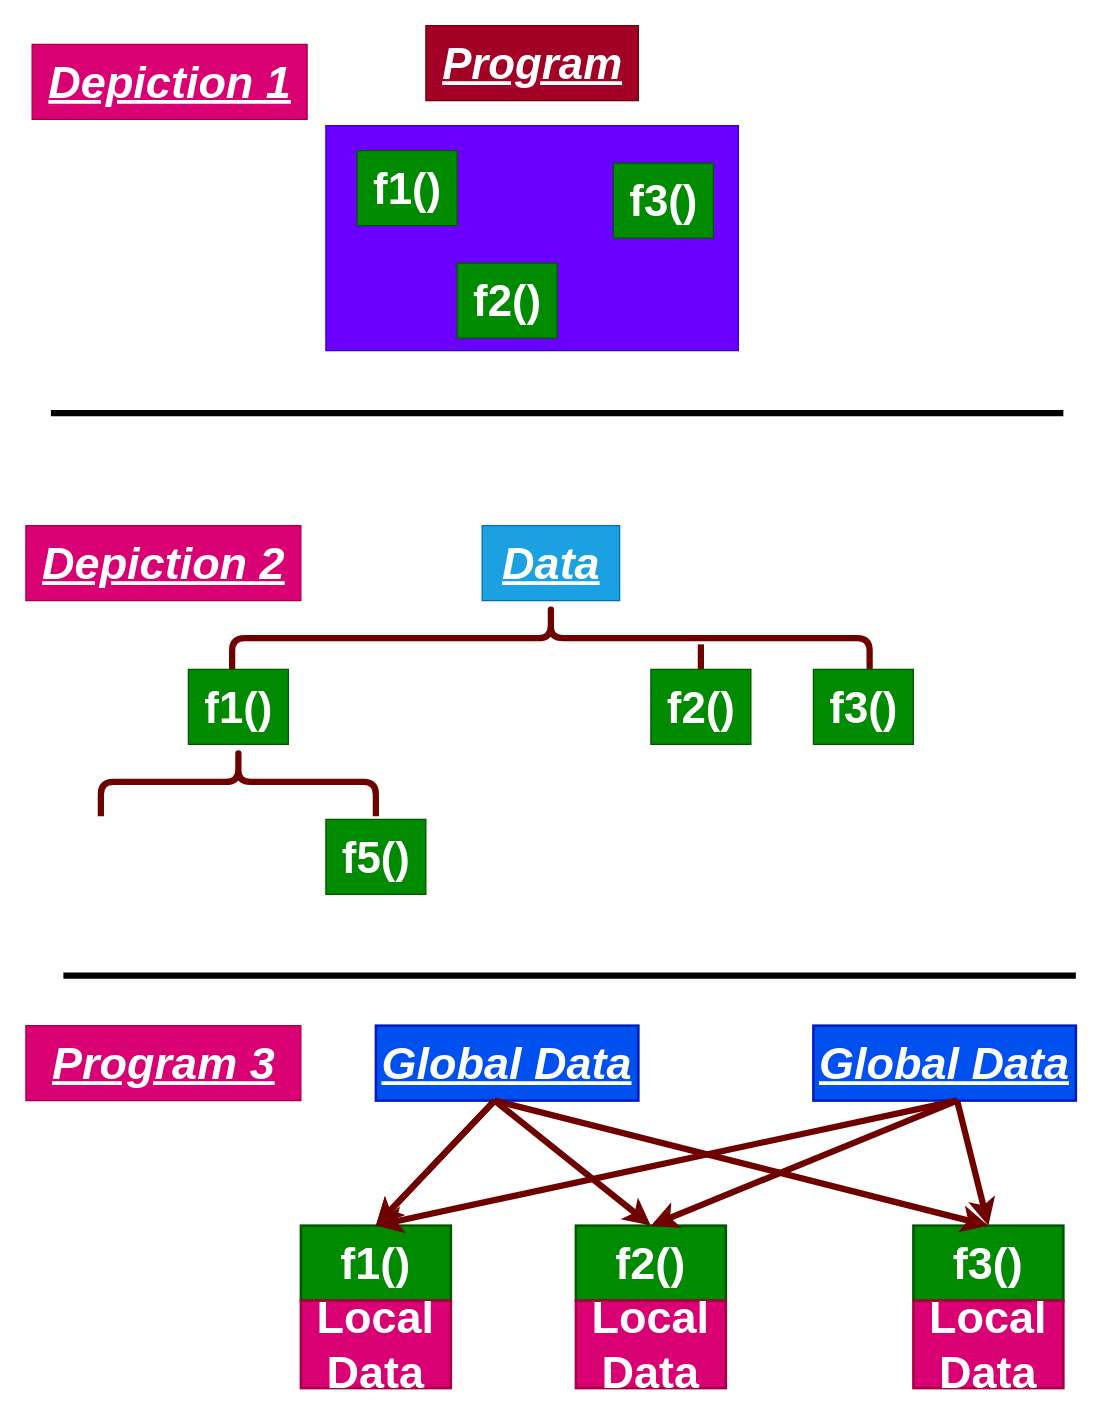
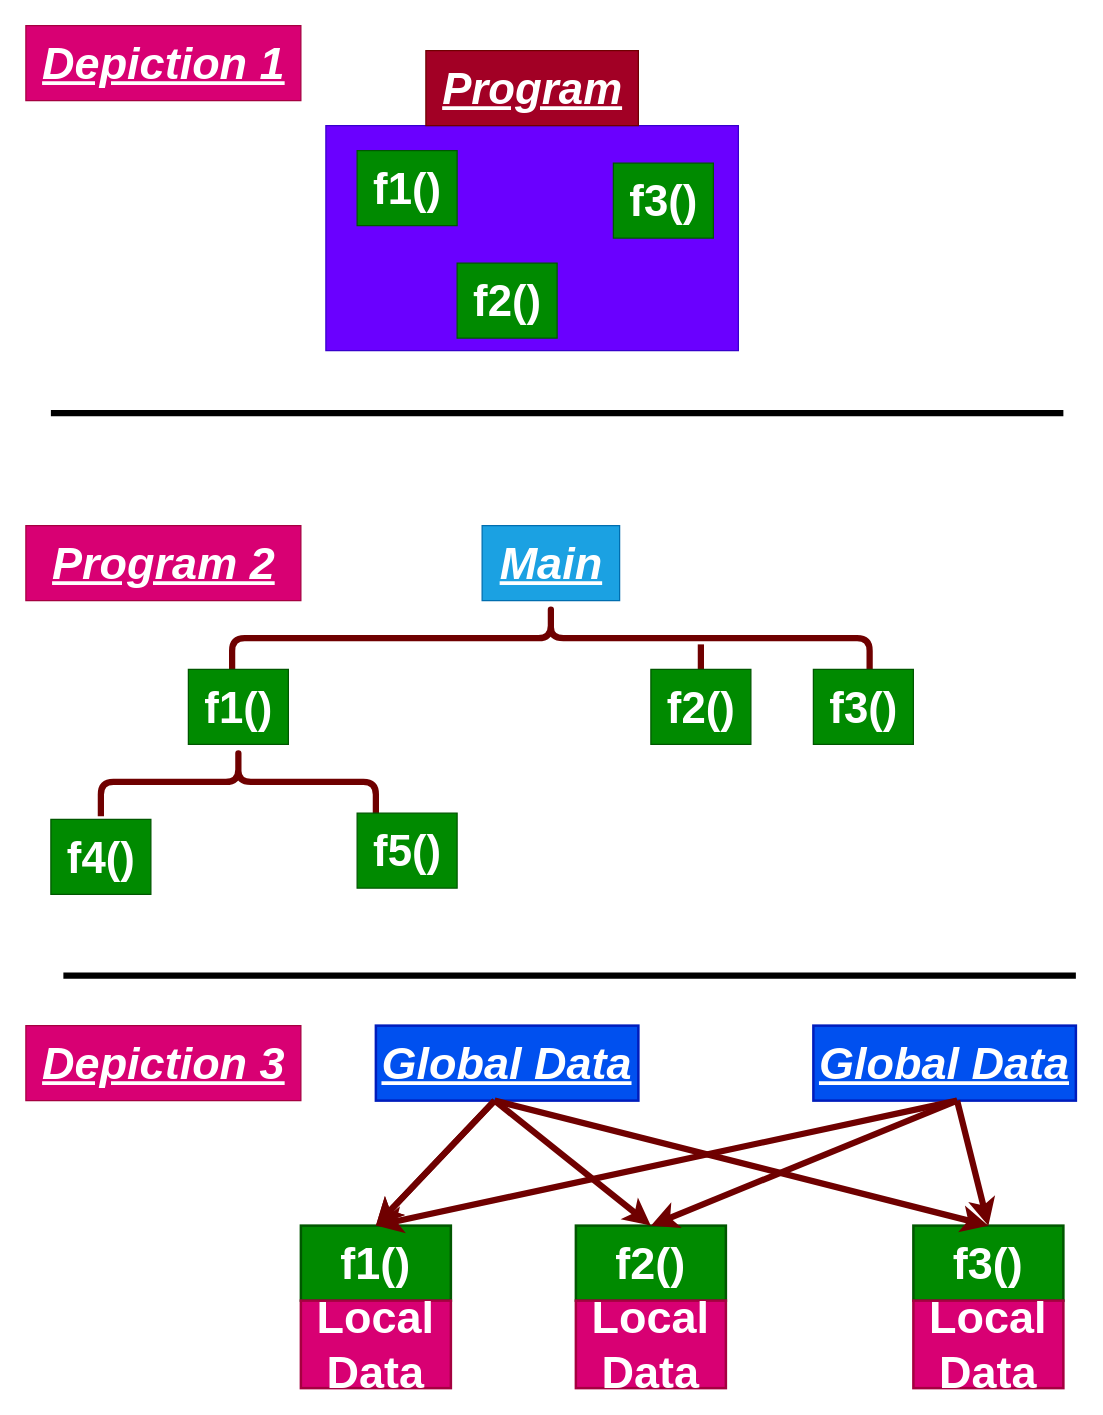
(532, 63) -> (532, 88)
(169, 82) -> (163, 63)
(164, 563) -> (164, 563)
(551, 563) -> (551, 563)
none -> (101, 857)
(376, 857) -> (407, 851)
(164, 1063) -> (164, 1063)
